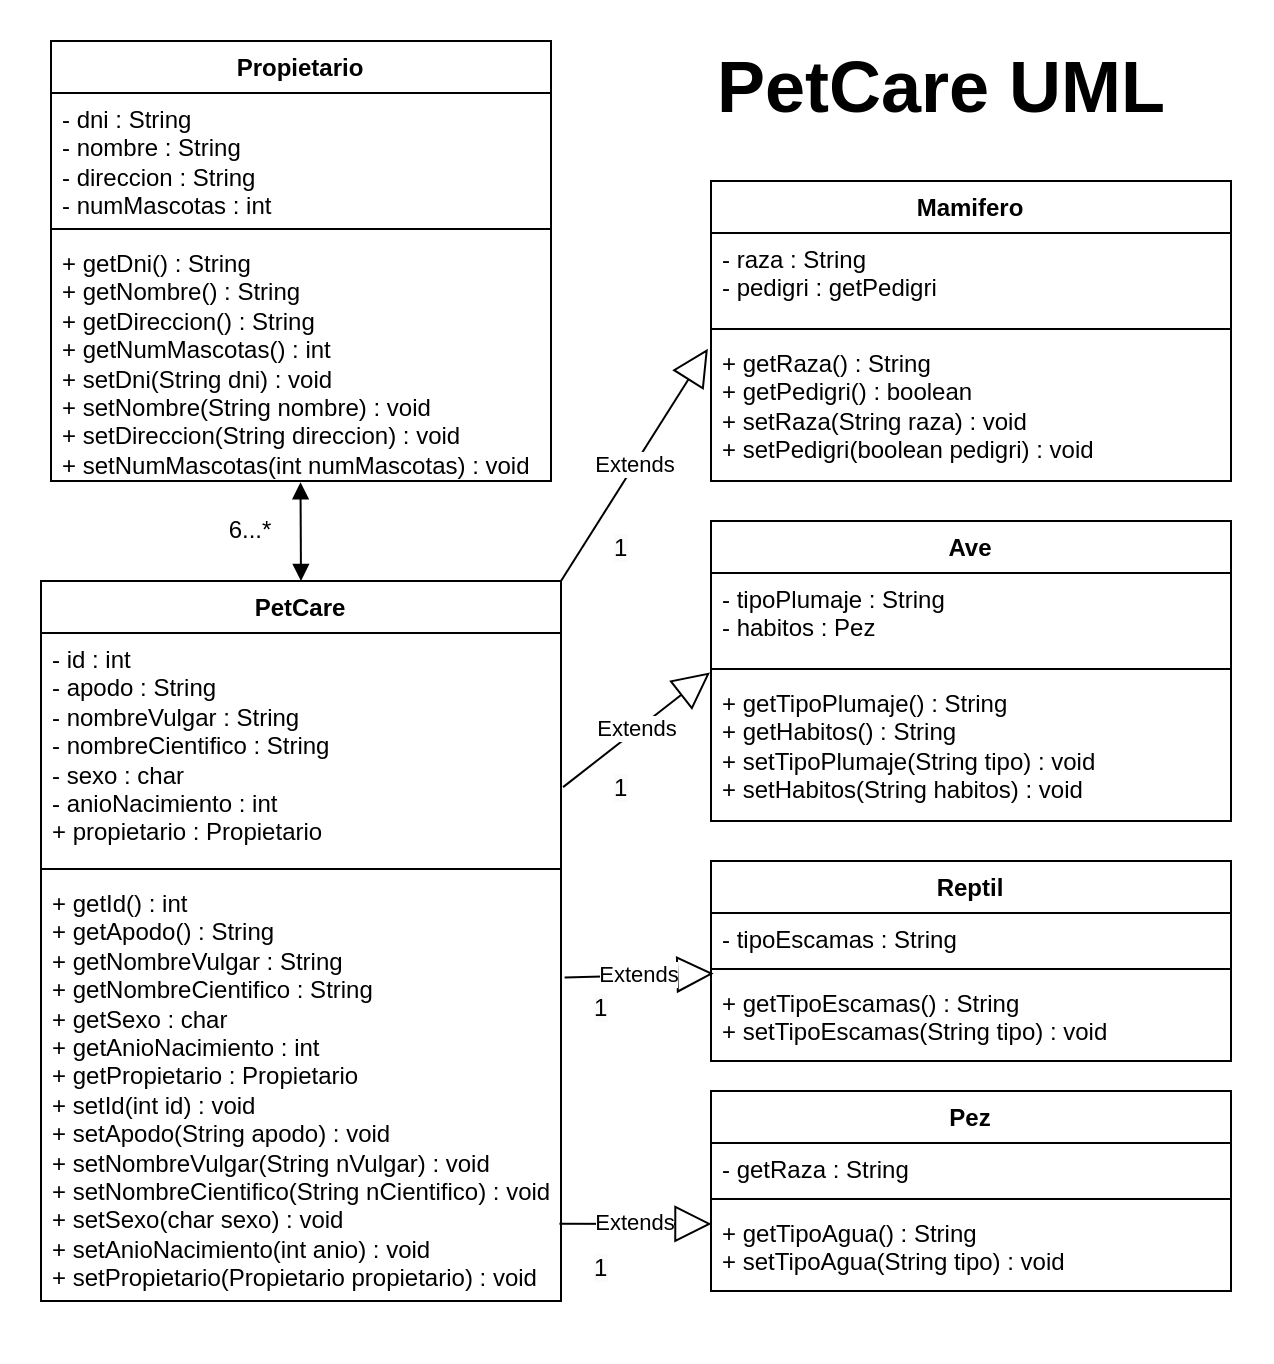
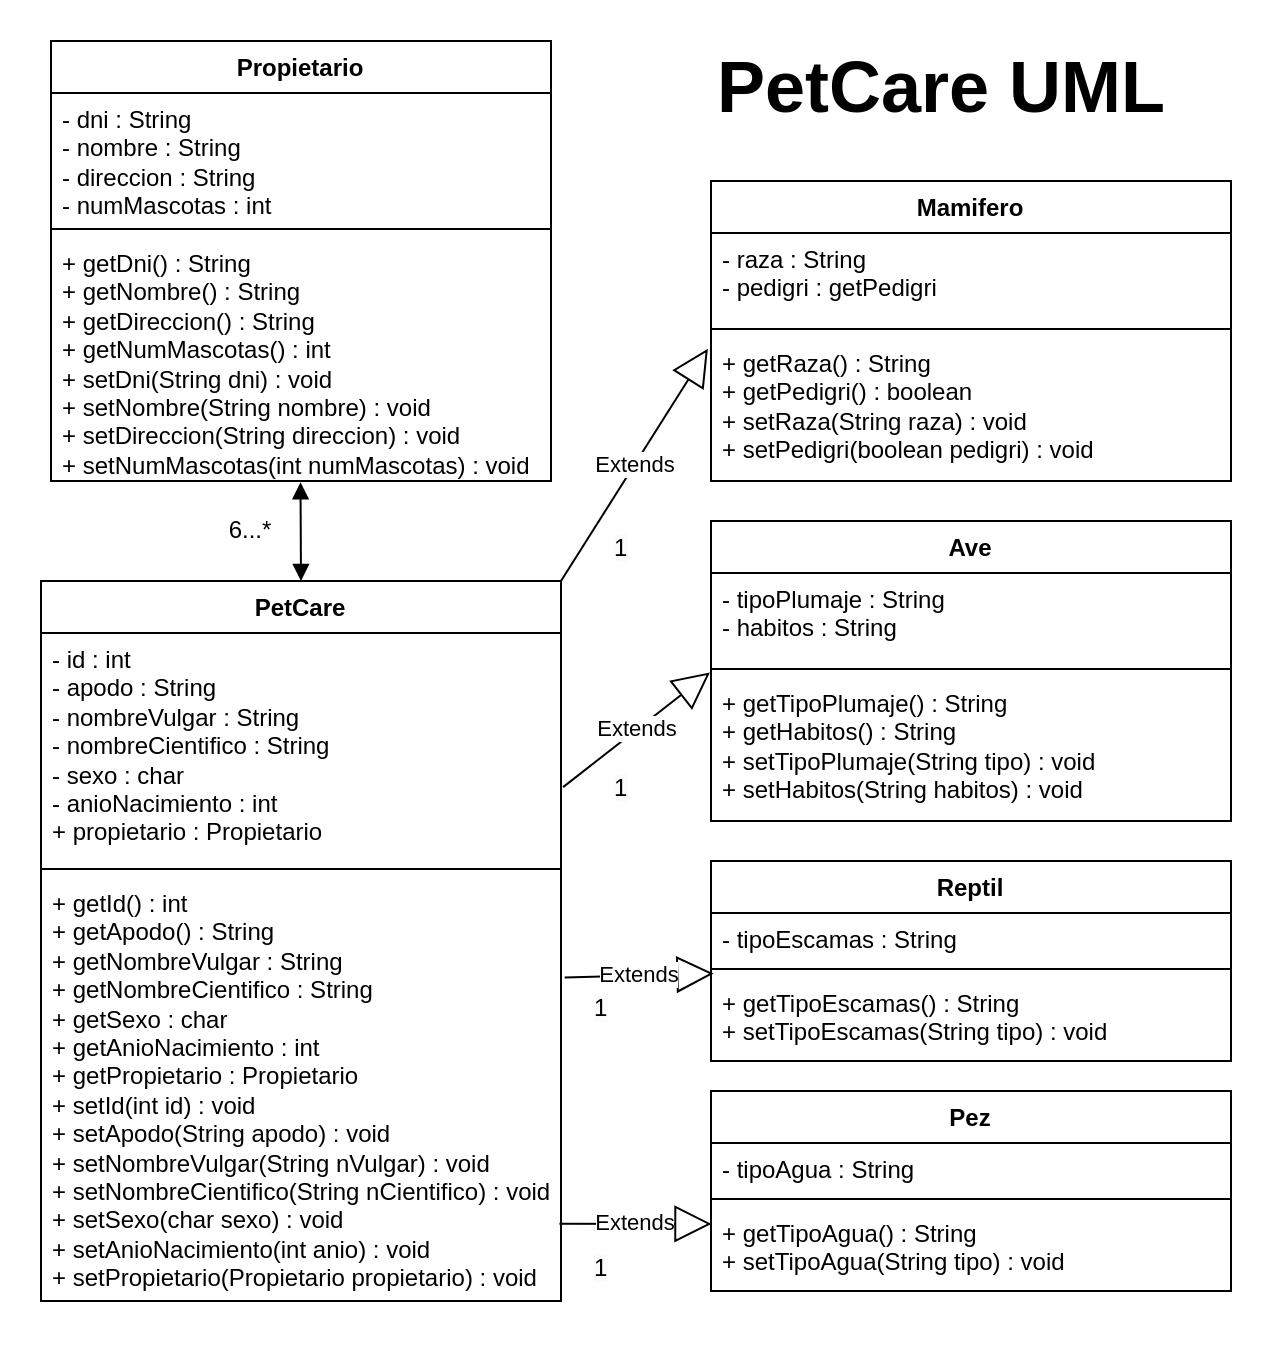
(849, 616) -> (849, 616)
(828, 1171) -> (832, 1171)
